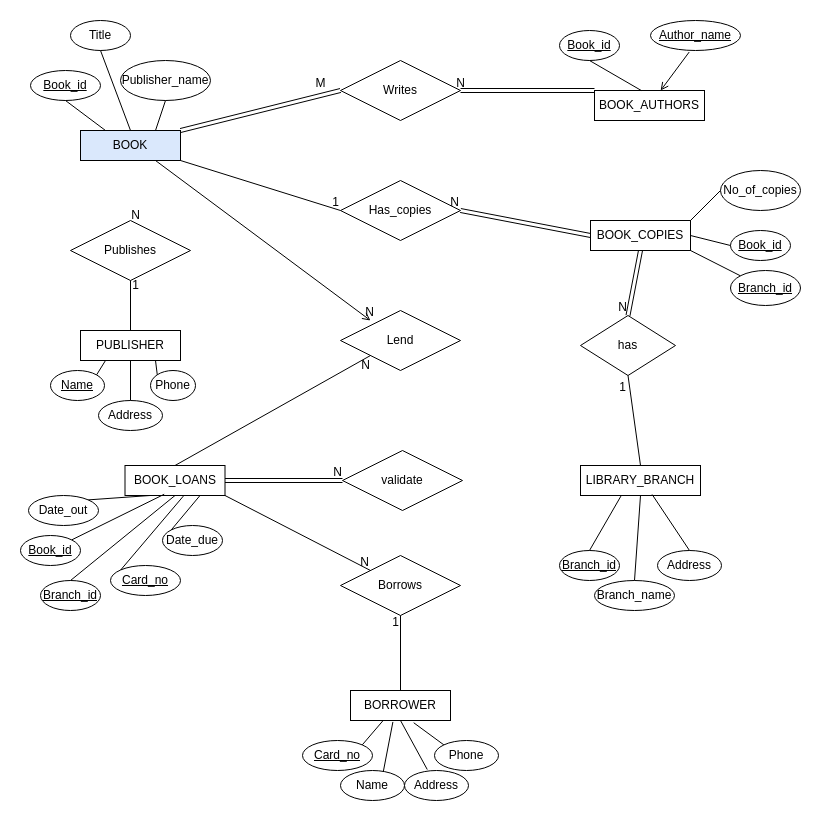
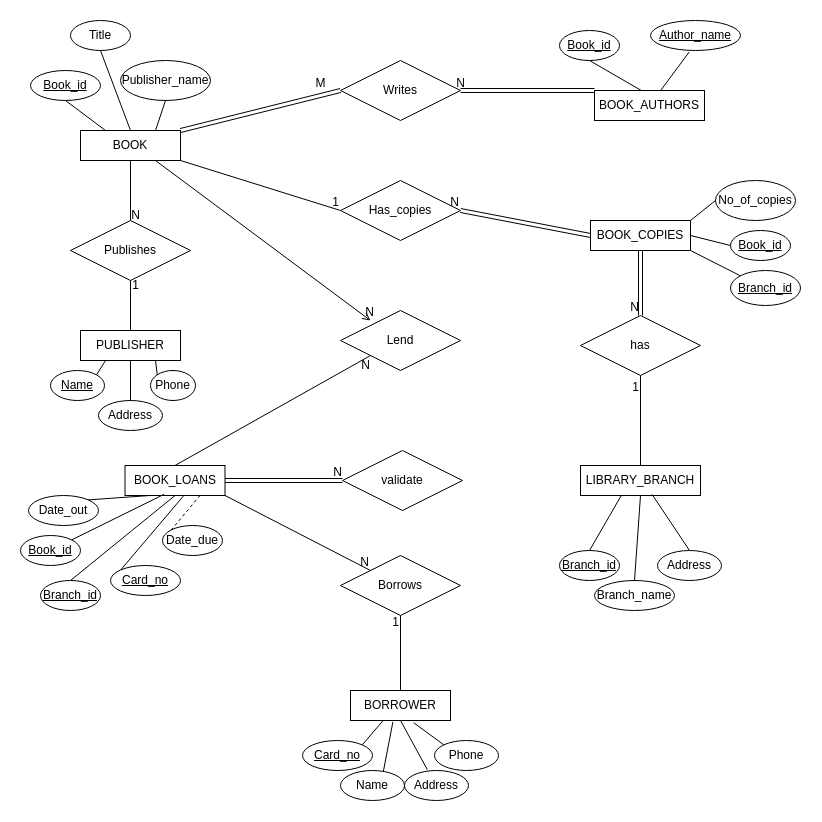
(664, 86) -> (663, 87)
(131, 146) -> (131, 146)
none -> (131, 191)
(761, 191) -> (756, 201)
(628, 346) -> (641, 346)
(186, 513) -> (186, 513)
